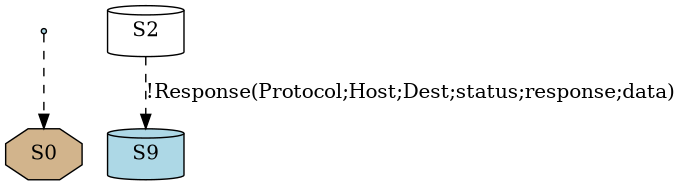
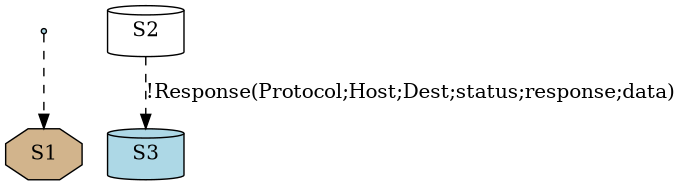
(44, 154) -> (44, 154)
(146, 154) -> (146, 154)
